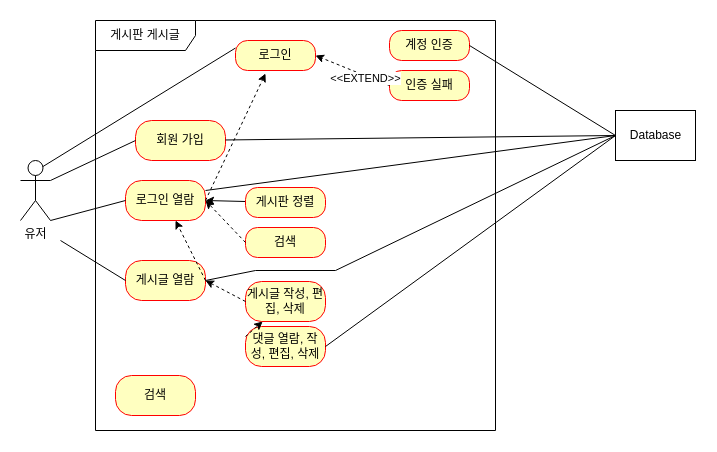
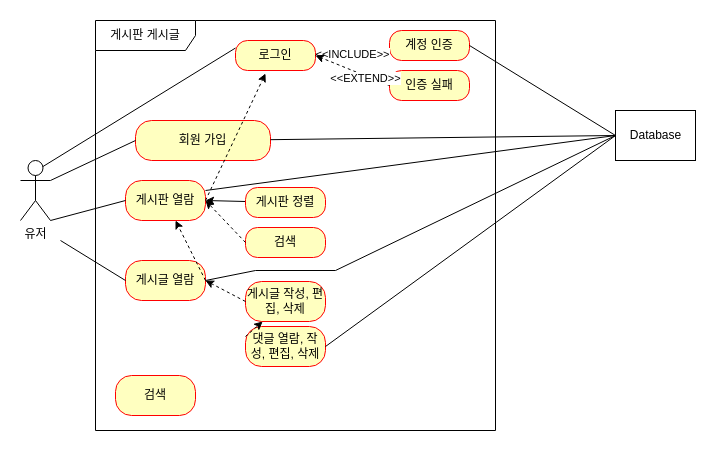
none -> (349, 54)
(181, 141) -> (203, 141)
(166, 201) -> (166, 201)
